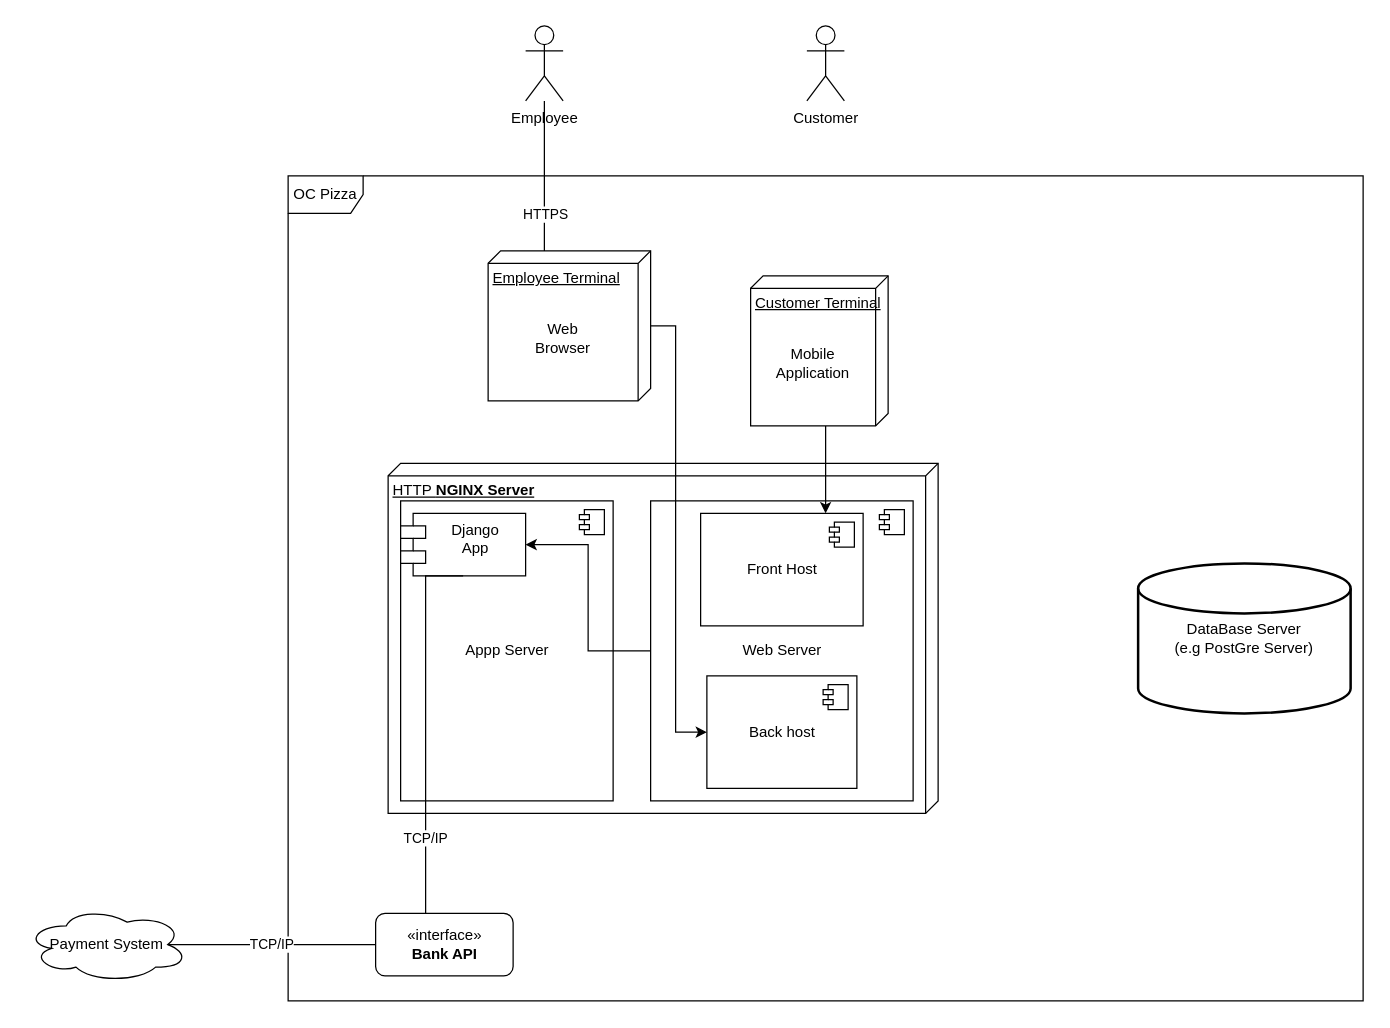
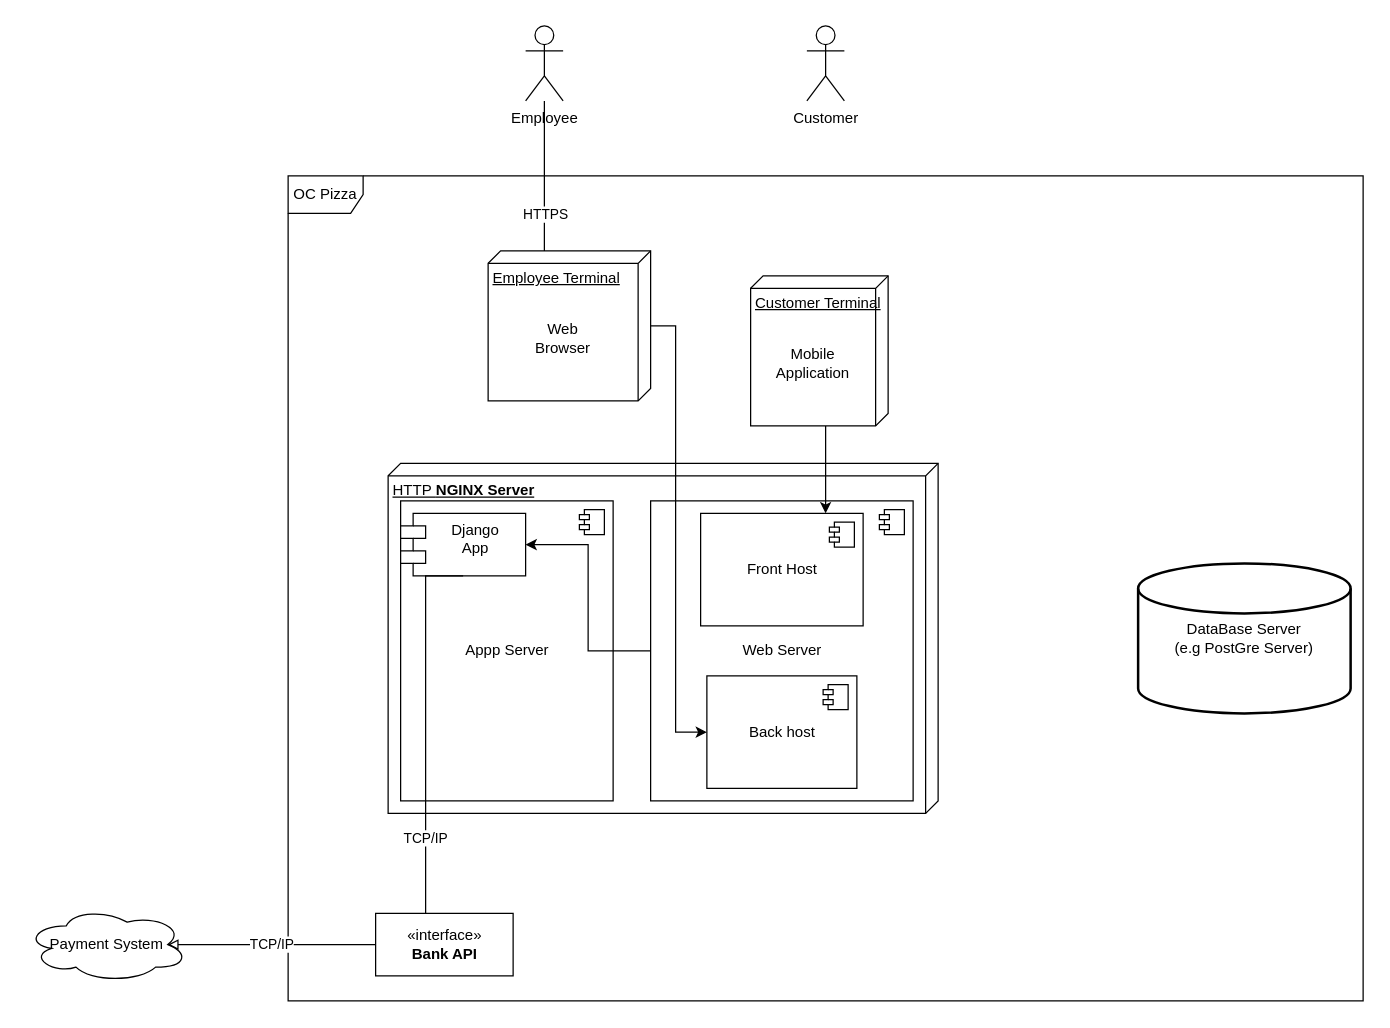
(174, 944) -> (179, 944)
(444, 944) -> (444, 944)
